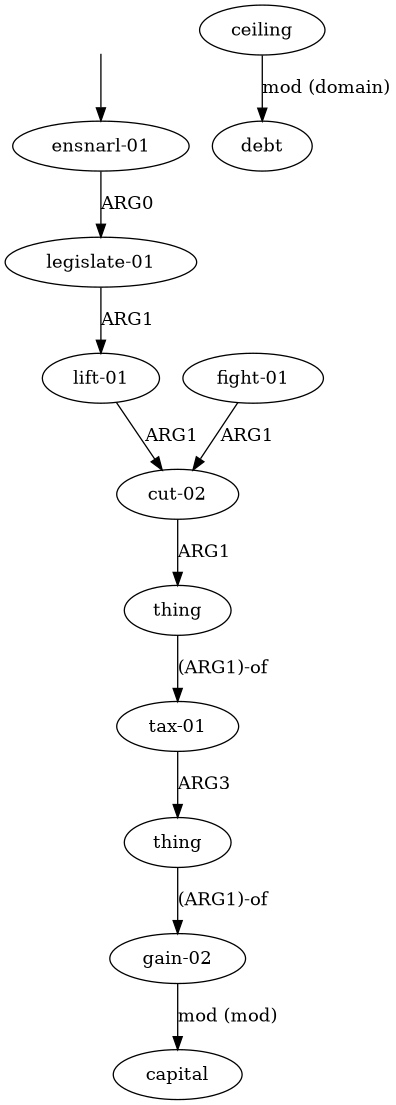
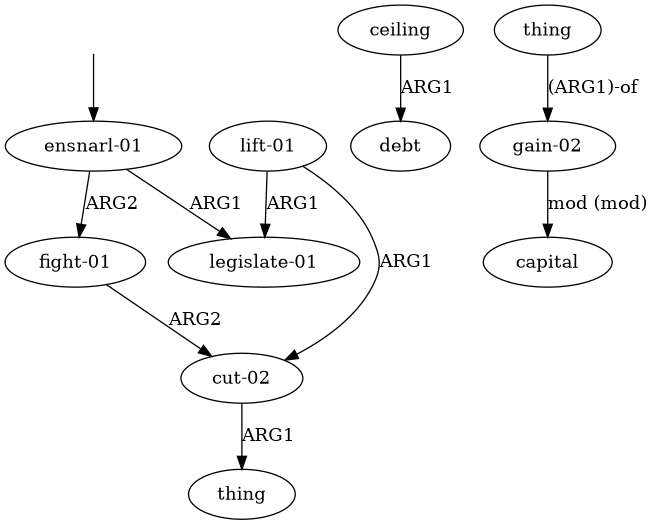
(327, 88) -> (427, 88)
none -> (85, 198)
(128, 204) -> (217, 204)
(101, 314) -> (266, 198)
(247, 436) -> (196, 320)
(178, 726) -> none
